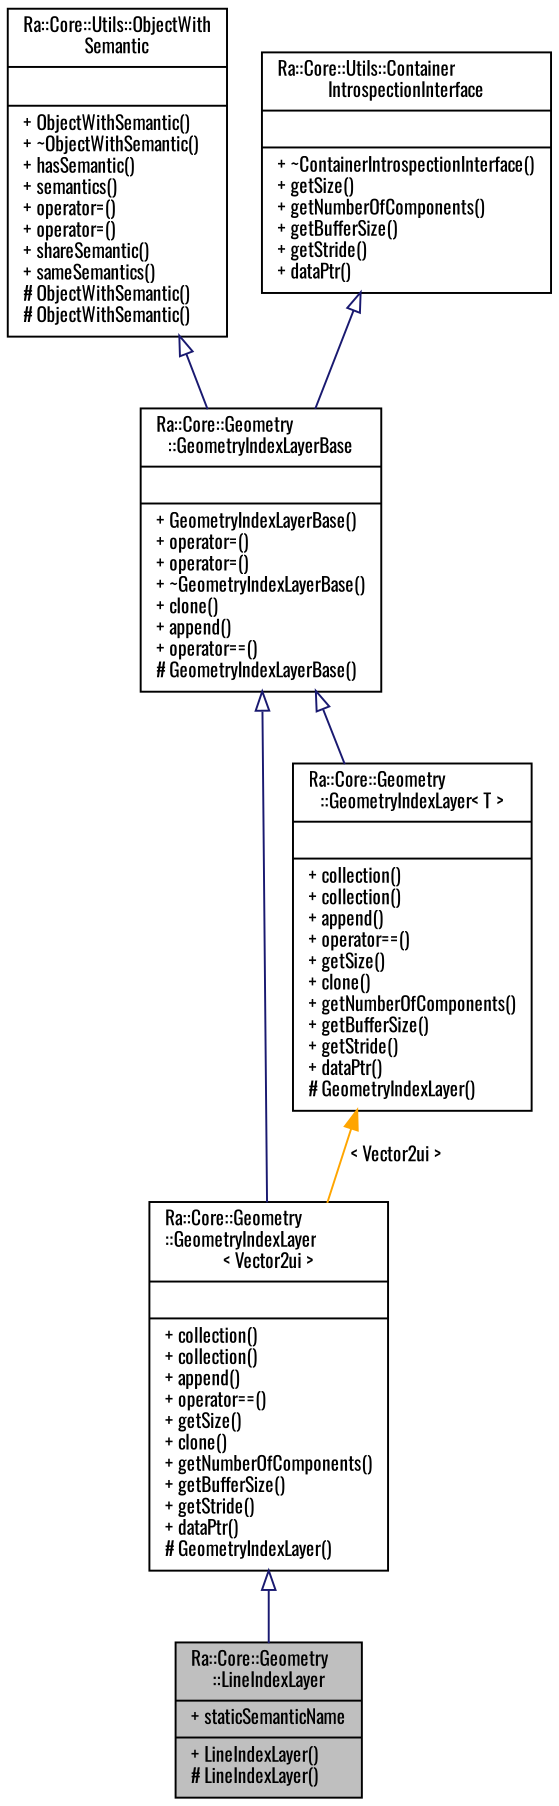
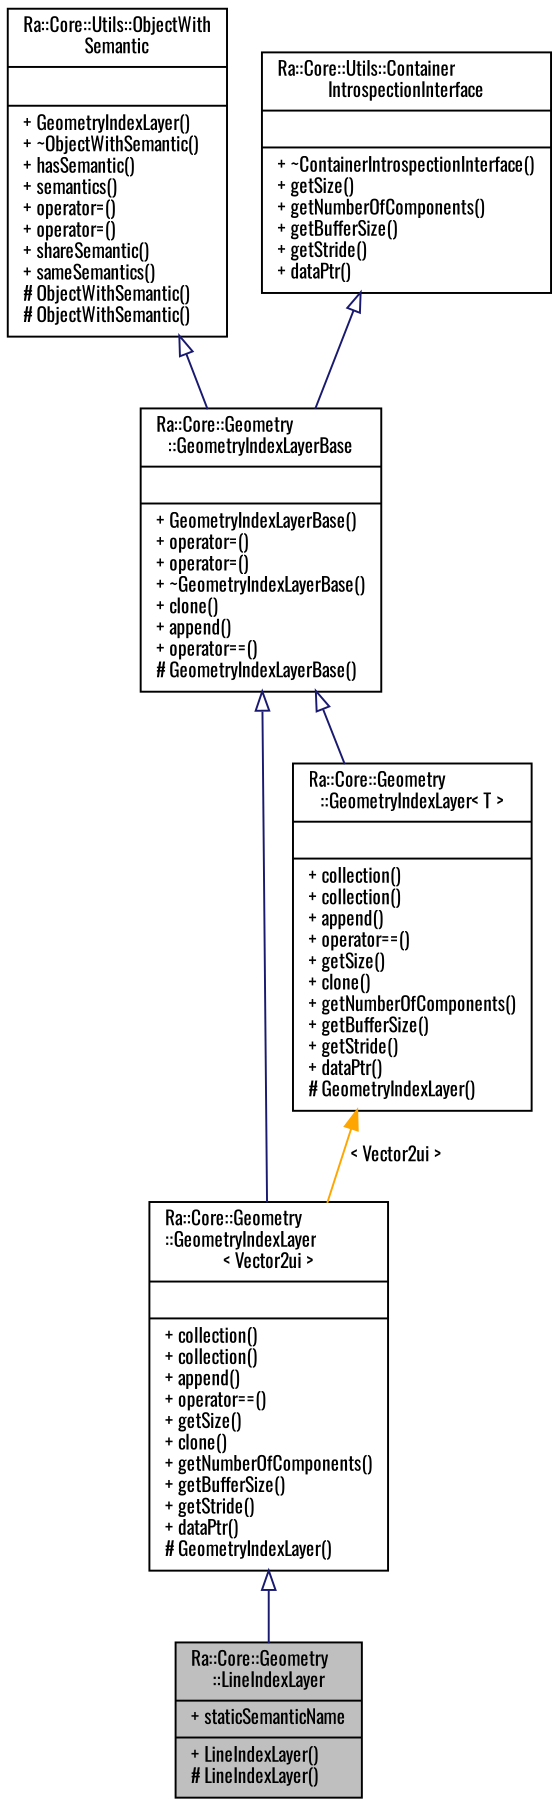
(107, 124) -> (107, 124)
